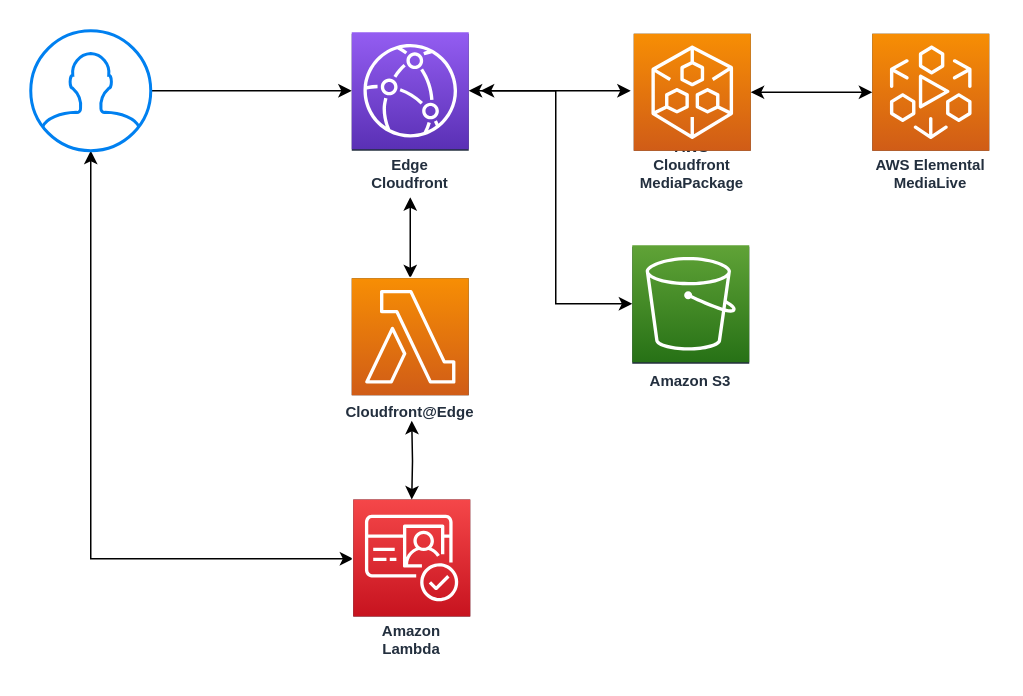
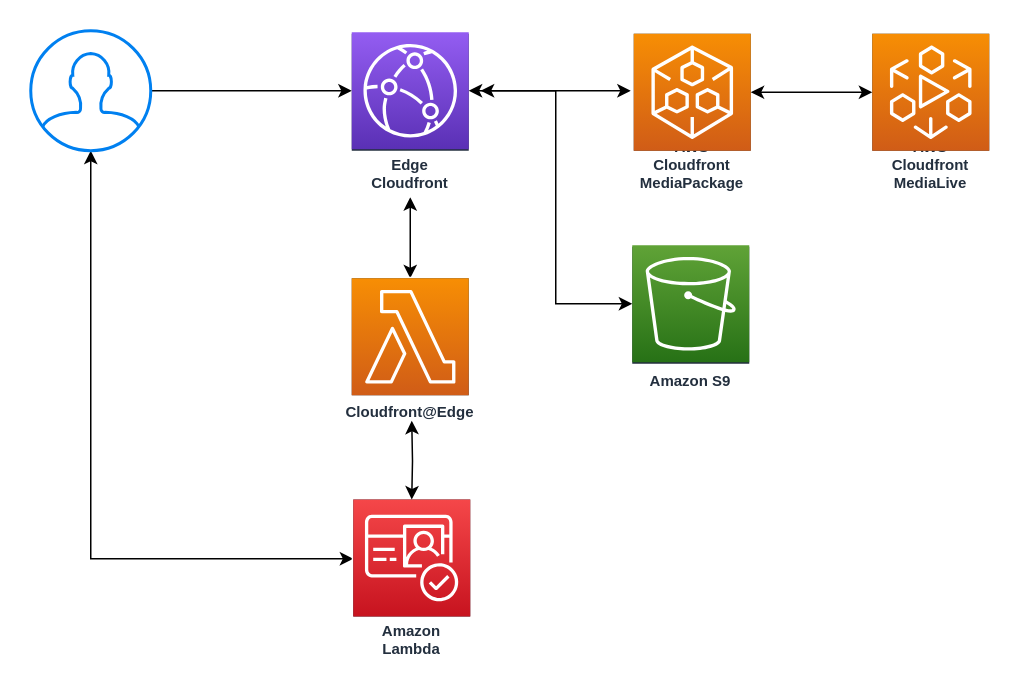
(931, 173) -> (931, 173)
(691, 380) -> (691, 380)
